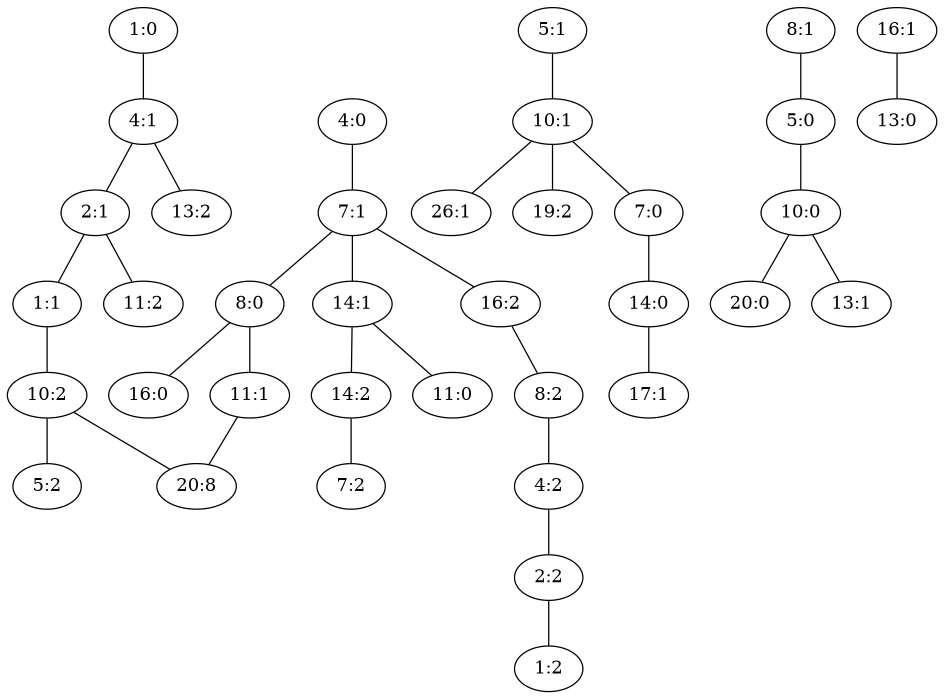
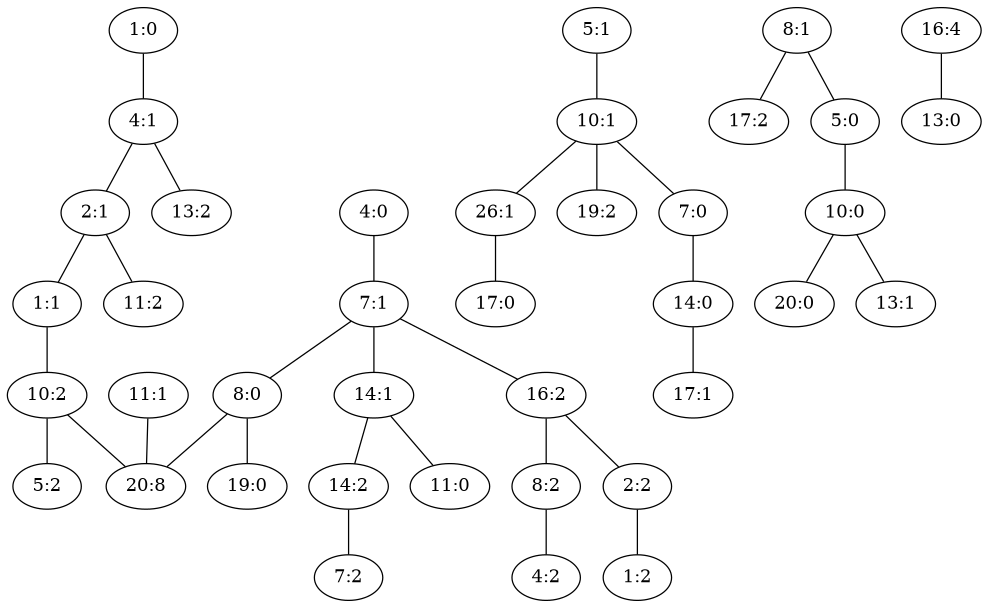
(897, 30) -> (941, 30)
none -> (749, 122)
none -> (496, 304)
(250, 350) -> (197, 440)
(148, 395) -> (247, 486)
(549, 532) -> (592, 441)
